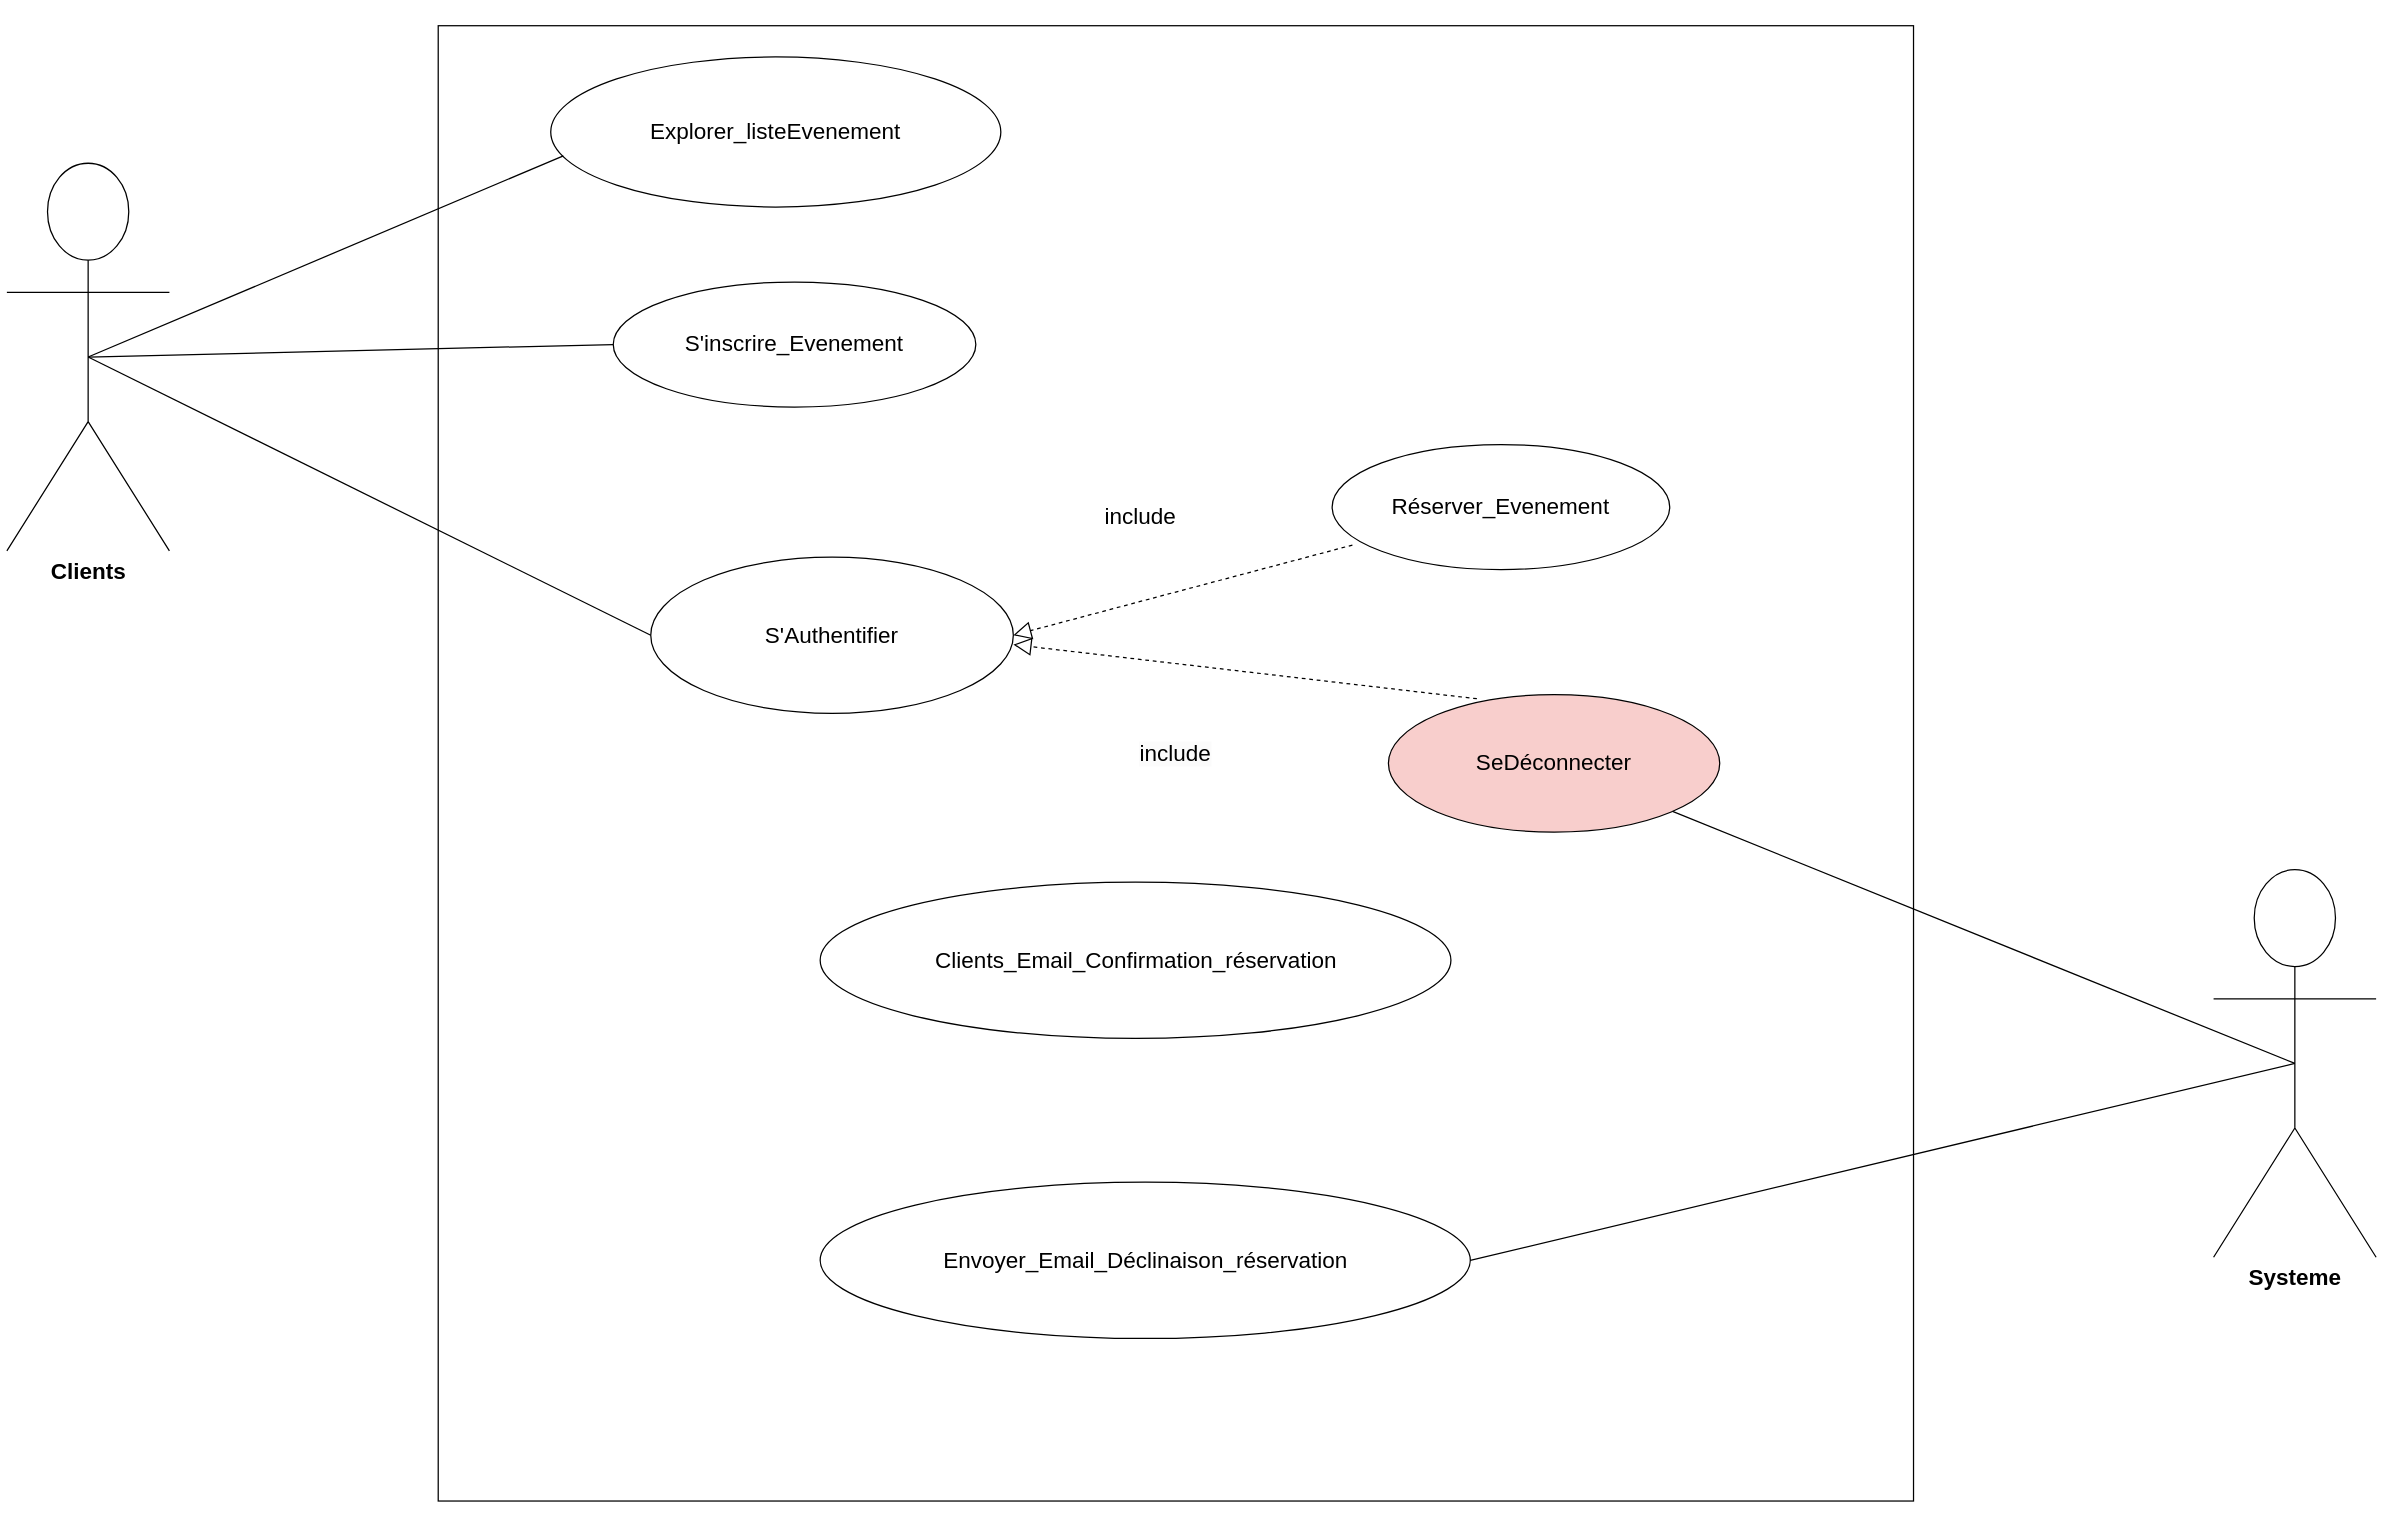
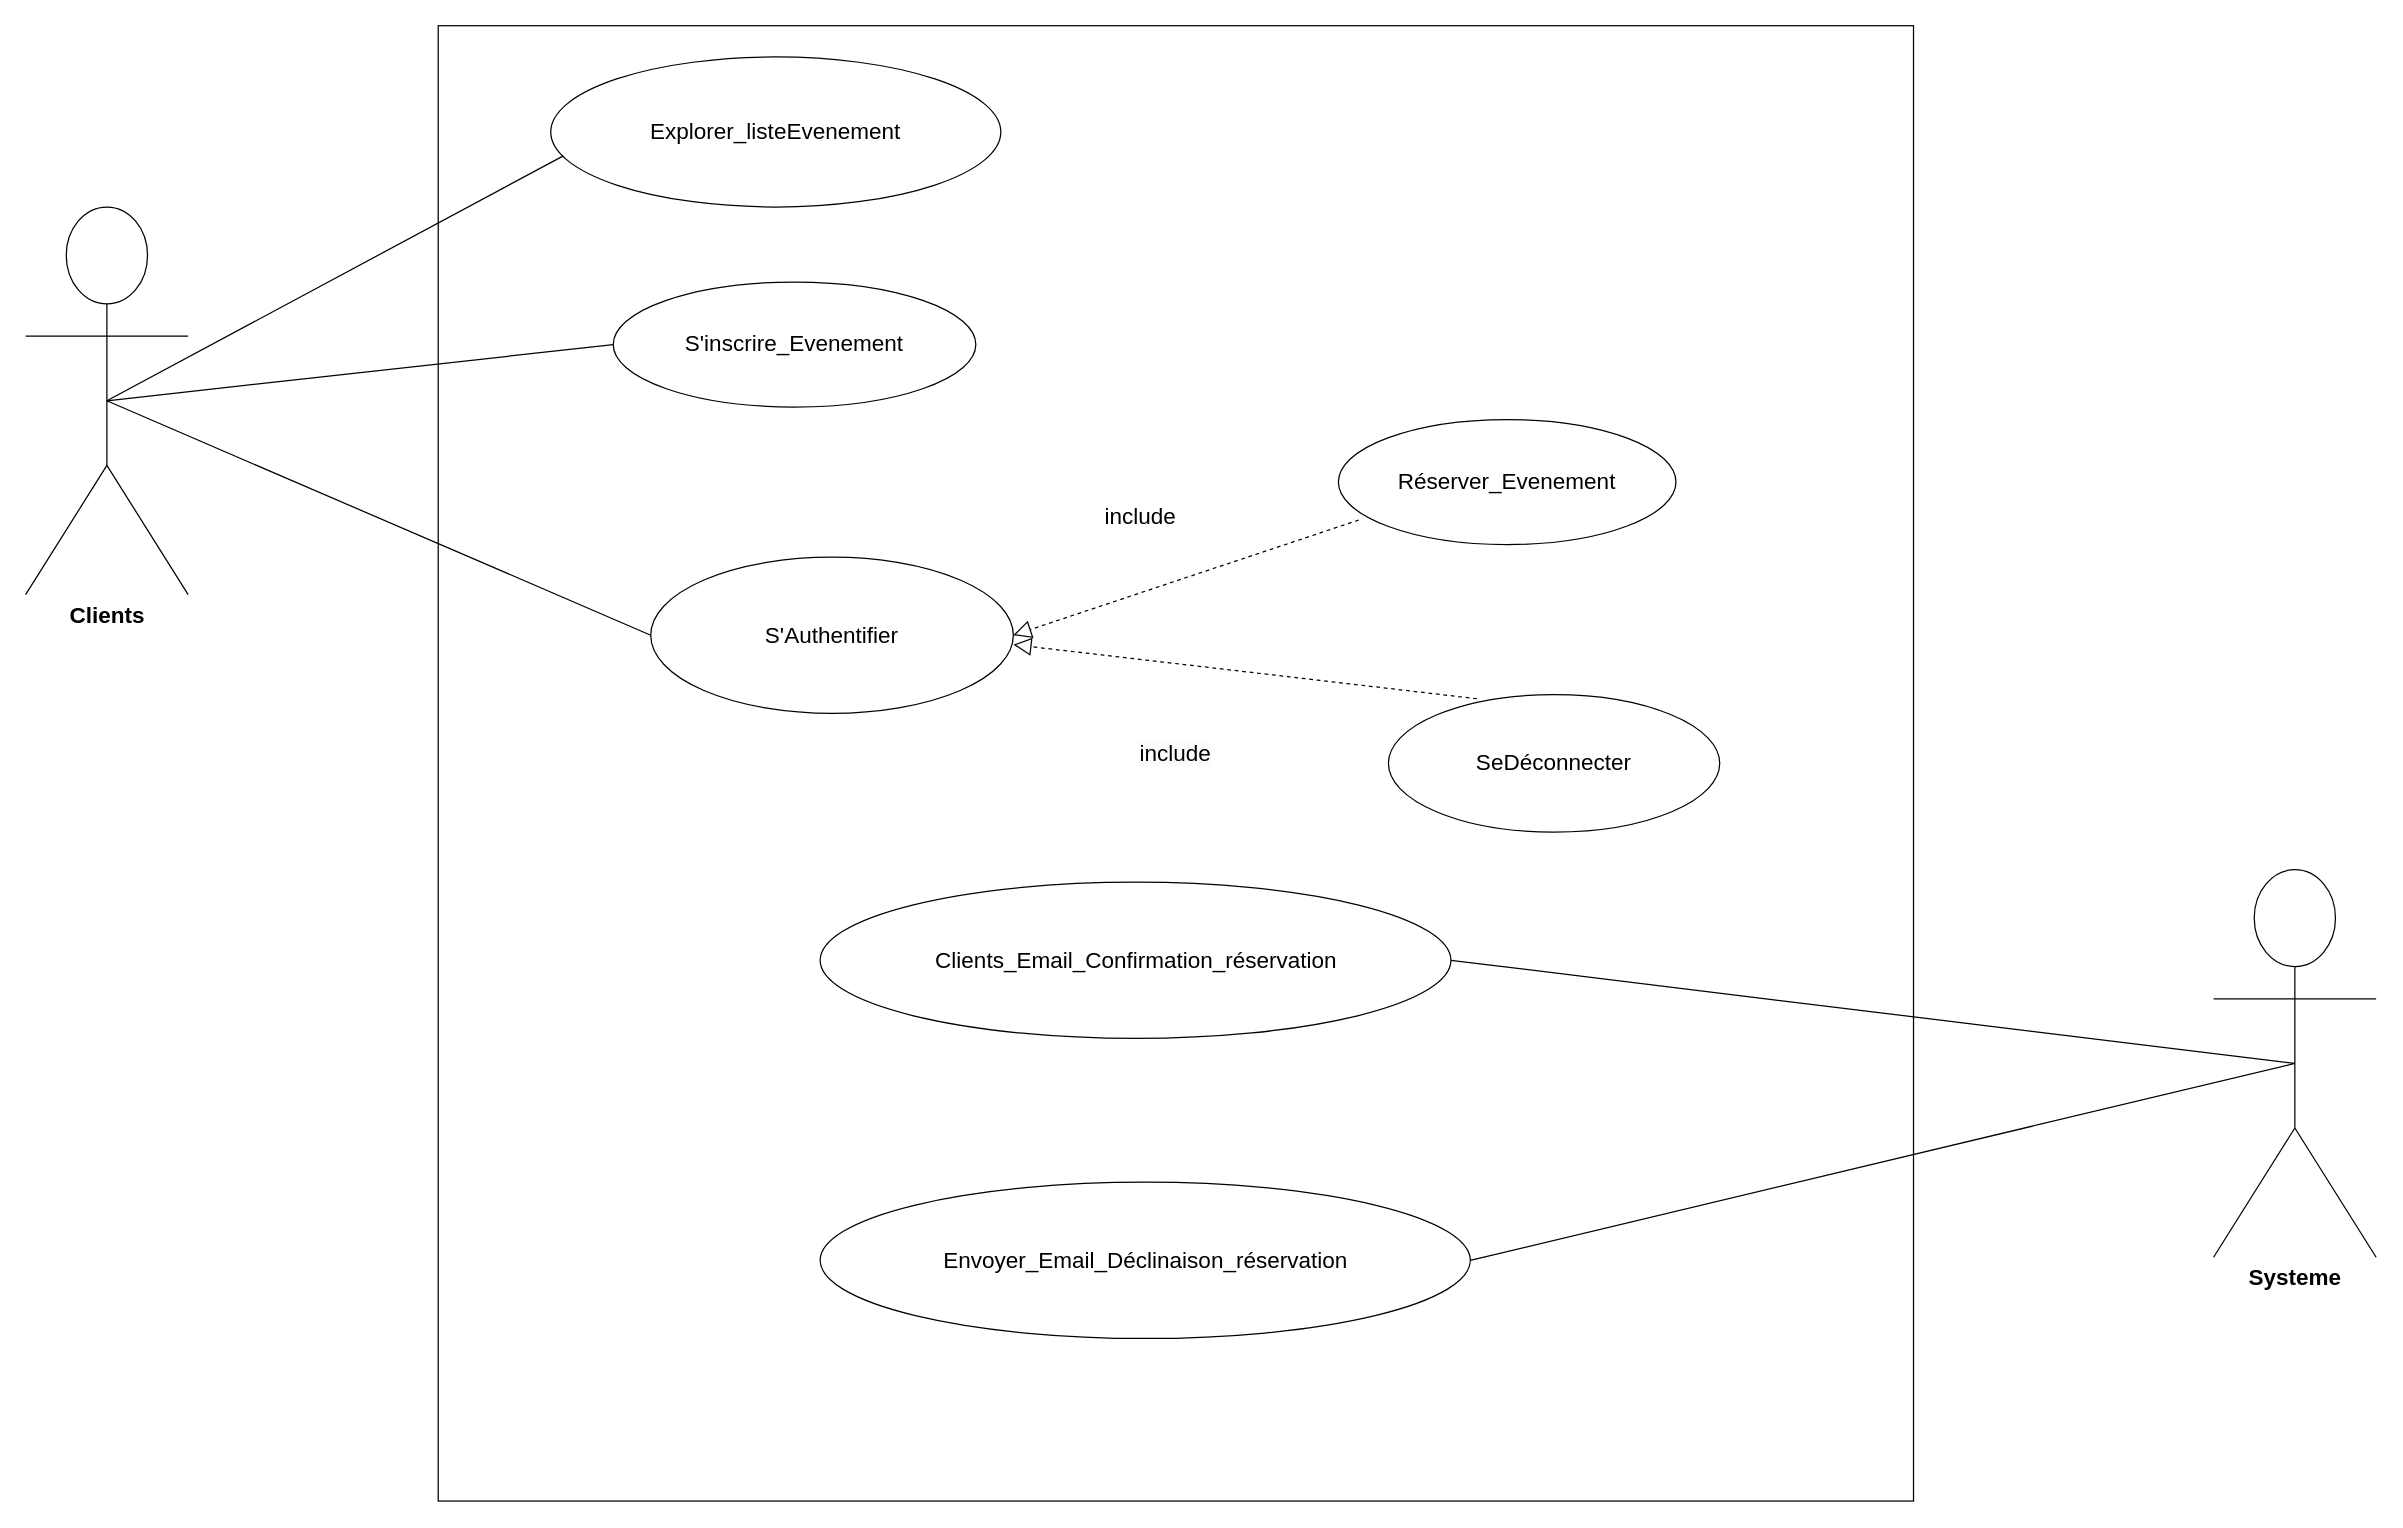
(88, 357) -> (107, 401)
(1501, 507) -> (1507, 482)
(1554, 763) -> (1554, 763)
(1981, 936) -> (1870, 1011)
